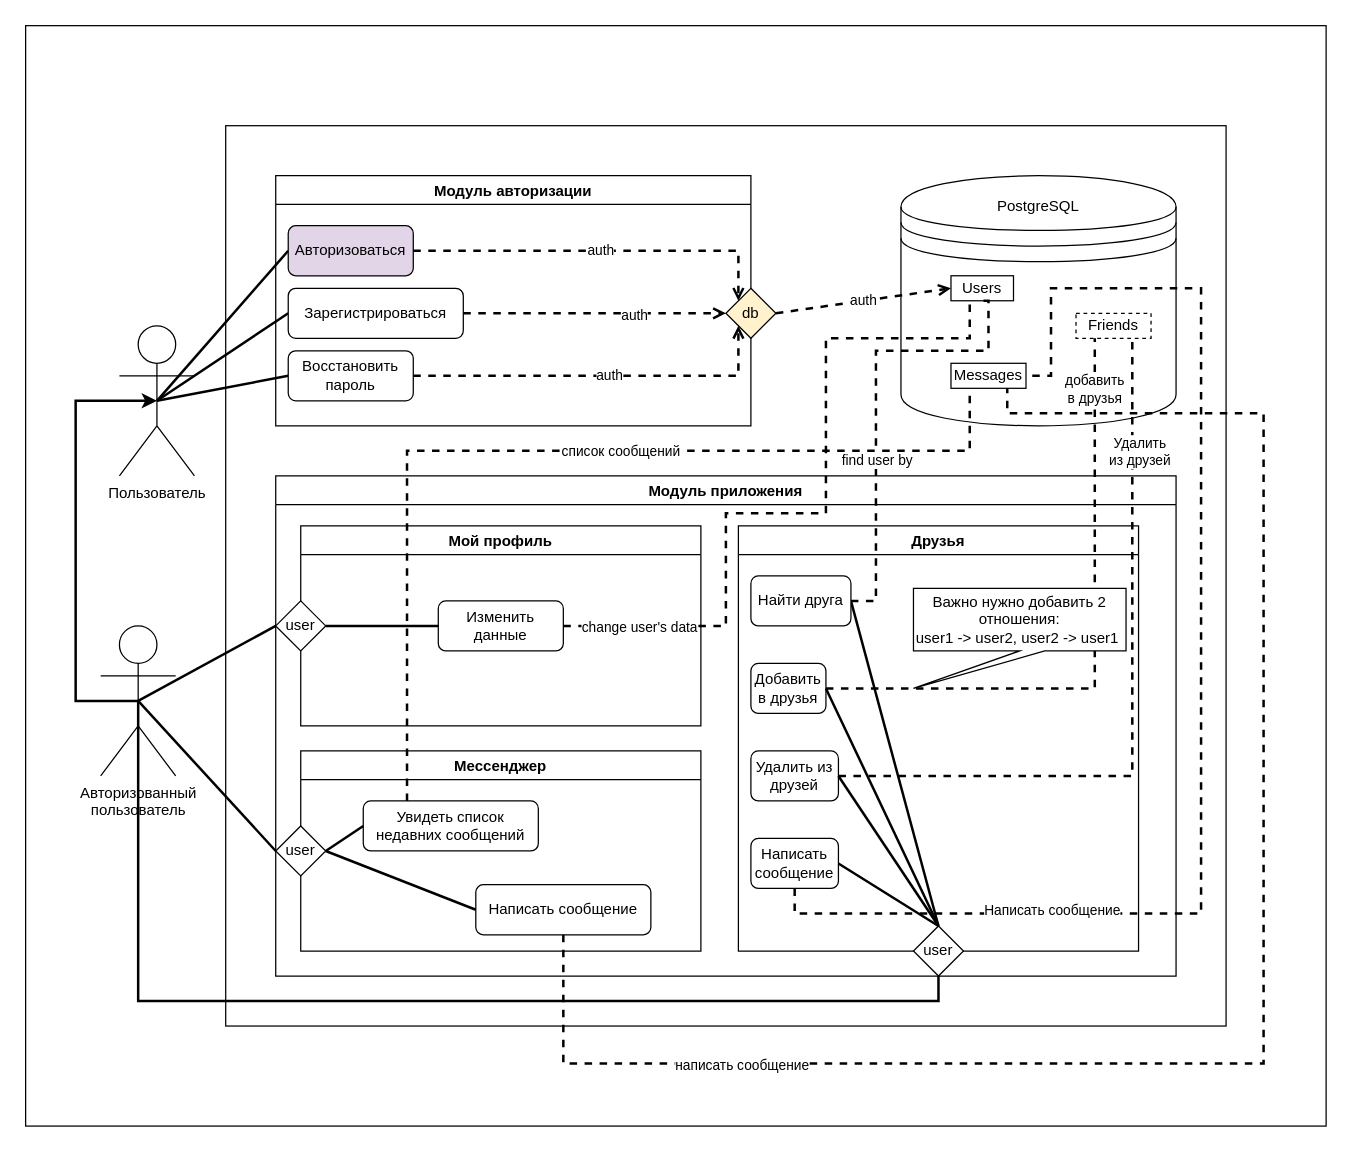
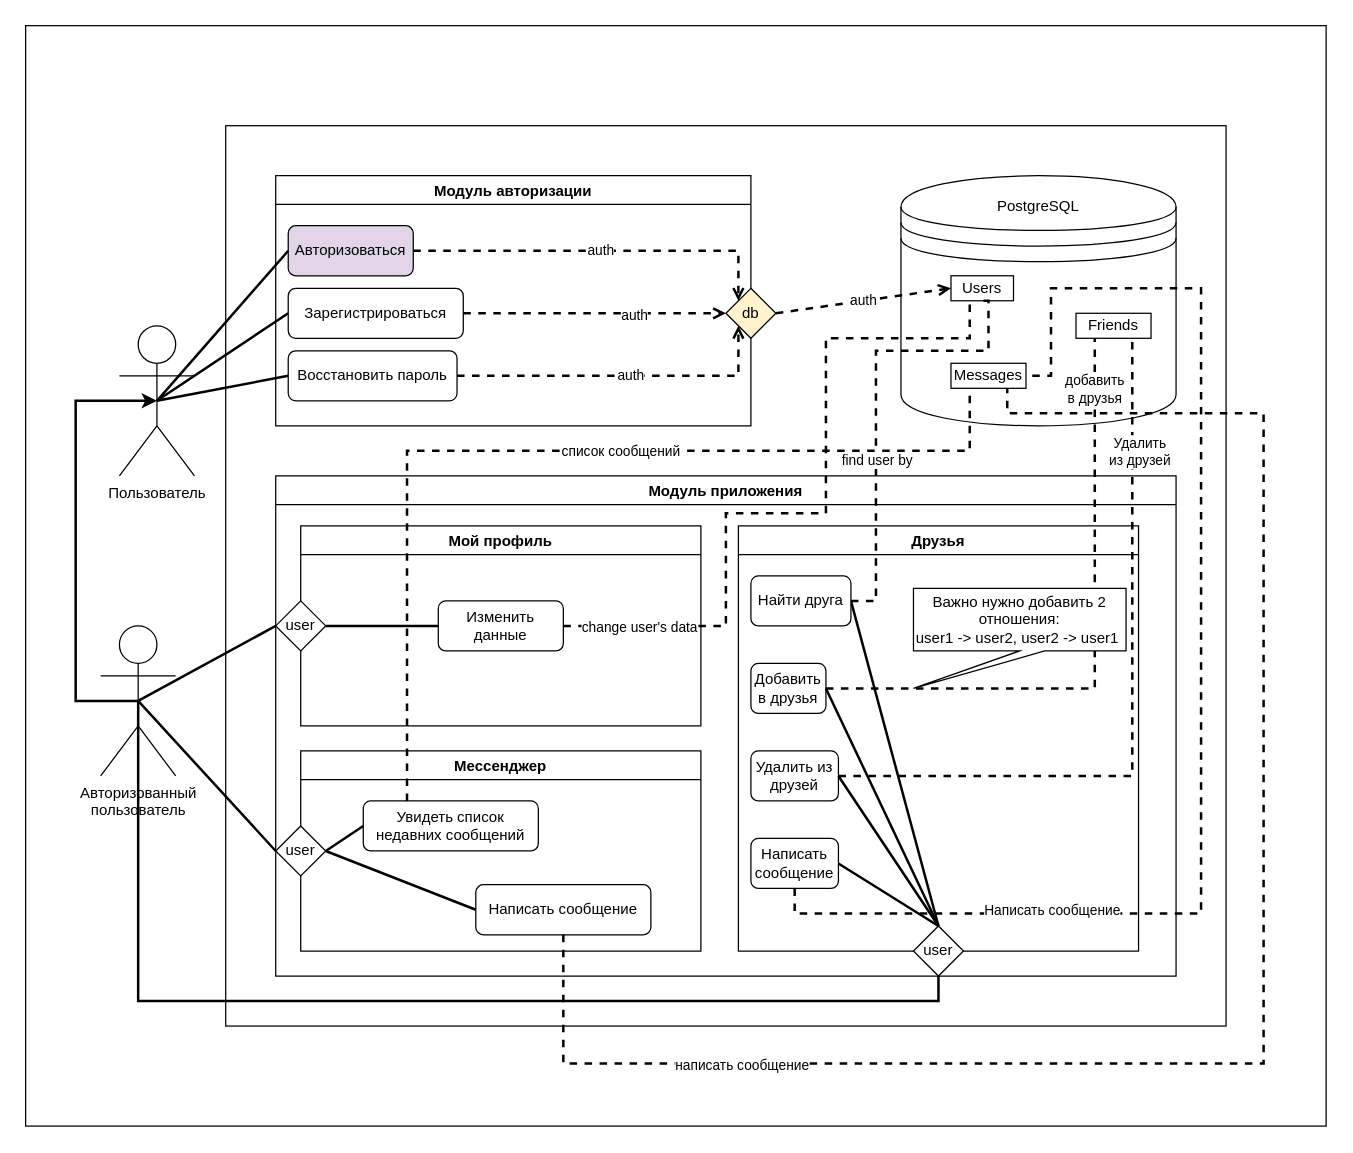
(1113, 326) -> (1113, 326)
(351, 376) -> (373, 376)
